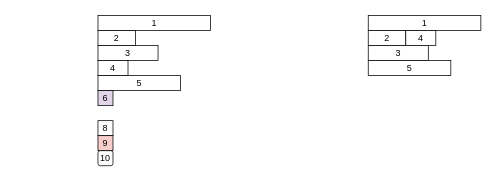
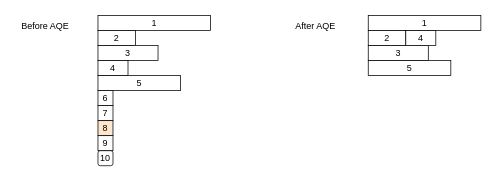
none -> (45, 27)
none -> (315, 27)
(105, 98) -> (105, 98)
none -> (105, 113)
(105, 128) -> (105, 128)
(105, 143) -> (105, 143)
